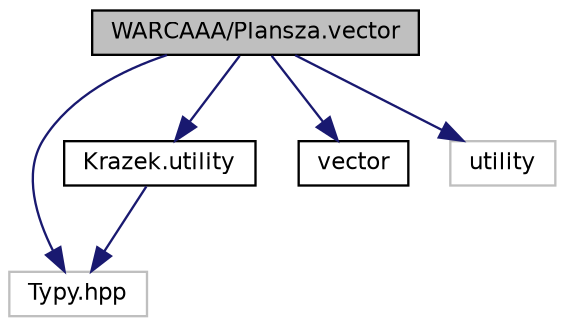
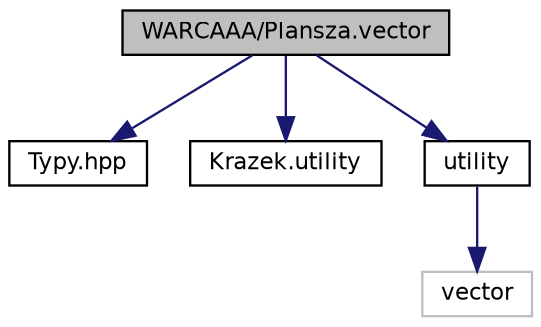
(297, 89) -> (477, 217)
(354, 163) -> (477, 294)
(503, 163) -> (477, 163)
(125, 219) -> none
(78, 294) -> (78, 163)
